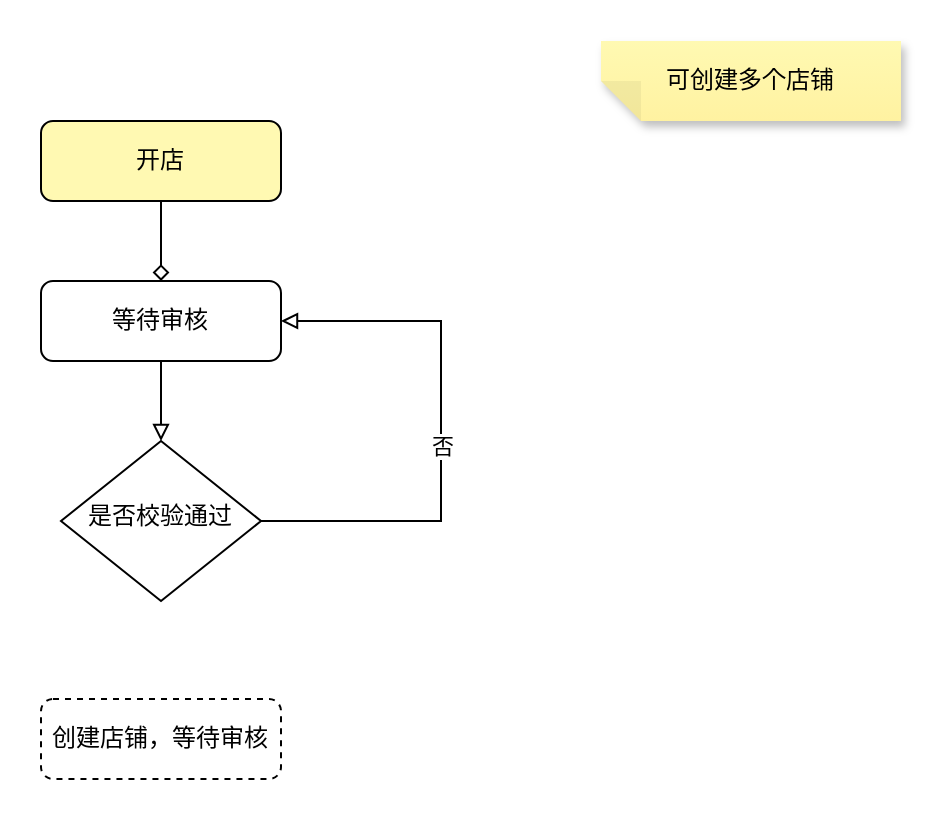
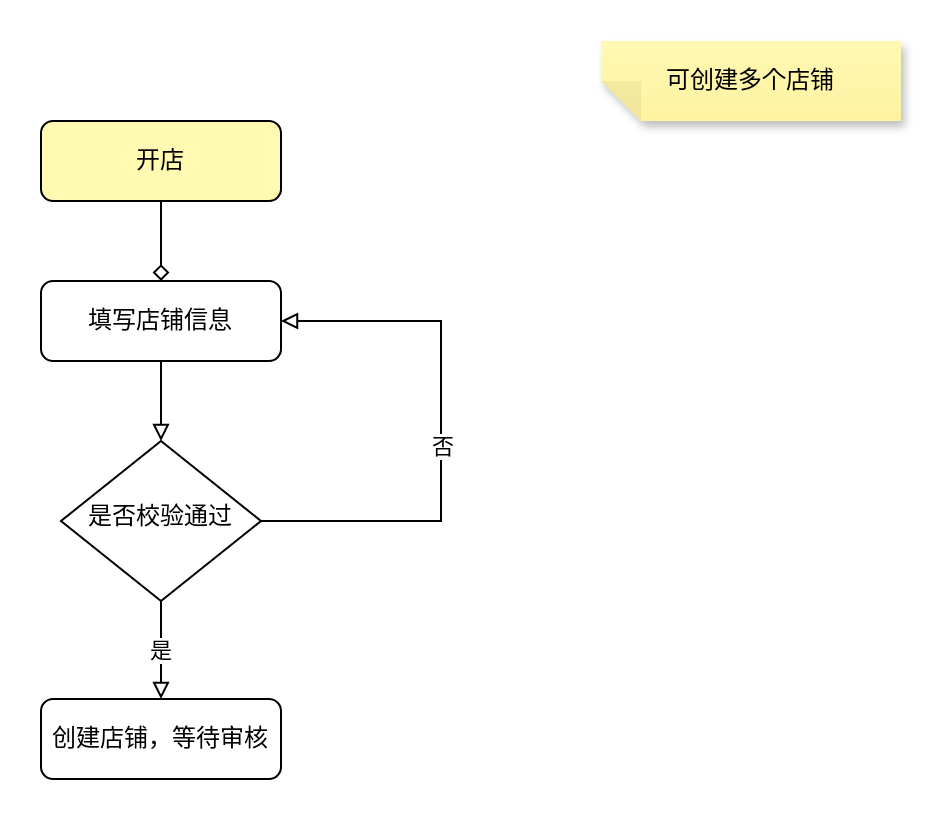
(161, 321) -> (161, 321)
none -> (161, 641)
(161, 739) -> (161, 739)
